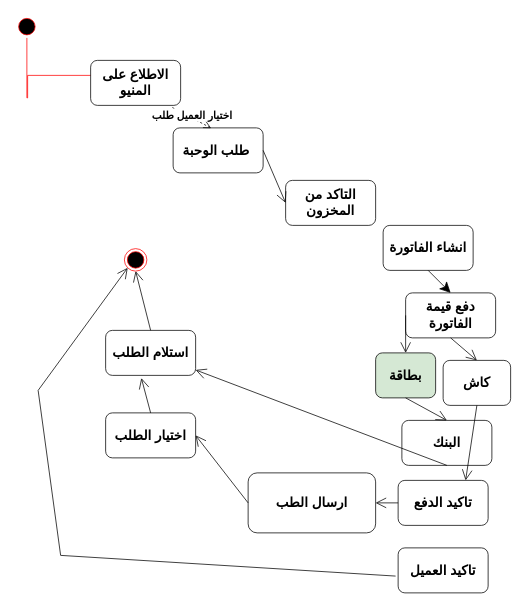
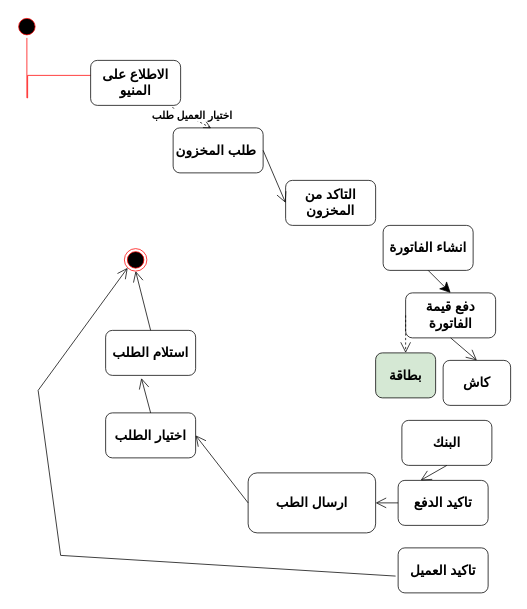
(218, 150) -> (218, 150)
(405, 340) -> (405, 340)
(425, 408) -> none
(322, 418) -> (434, 472)
(471, 442) -> none
